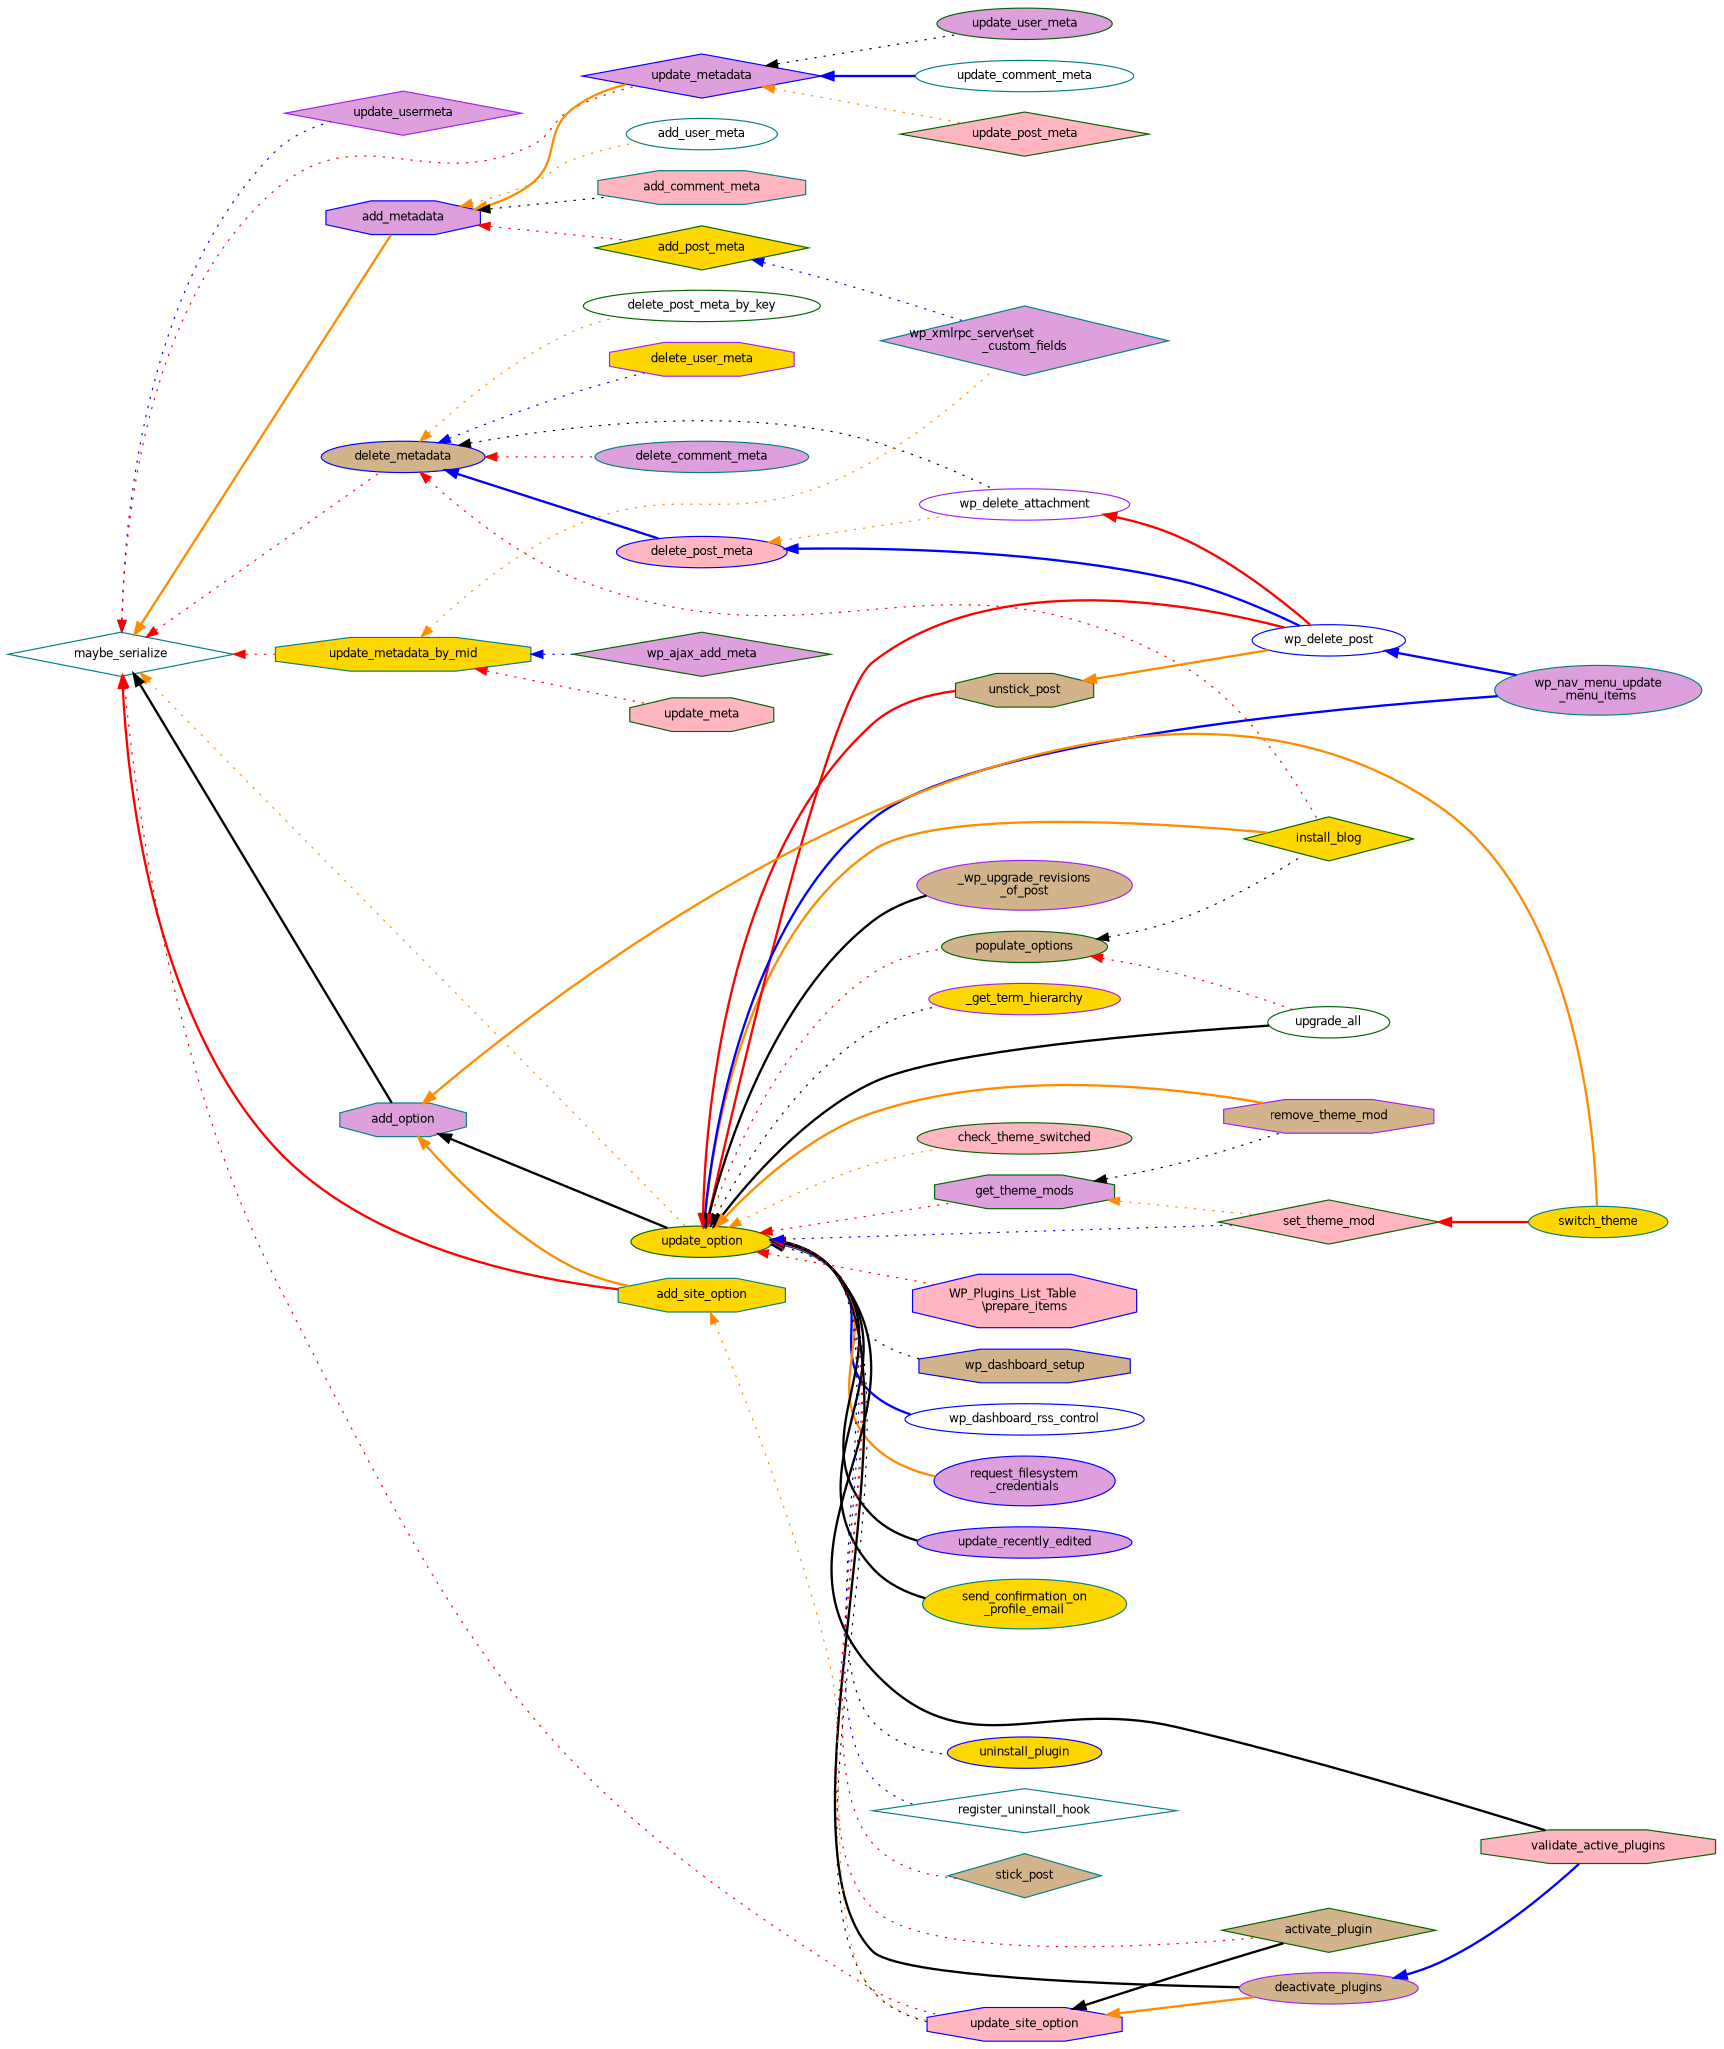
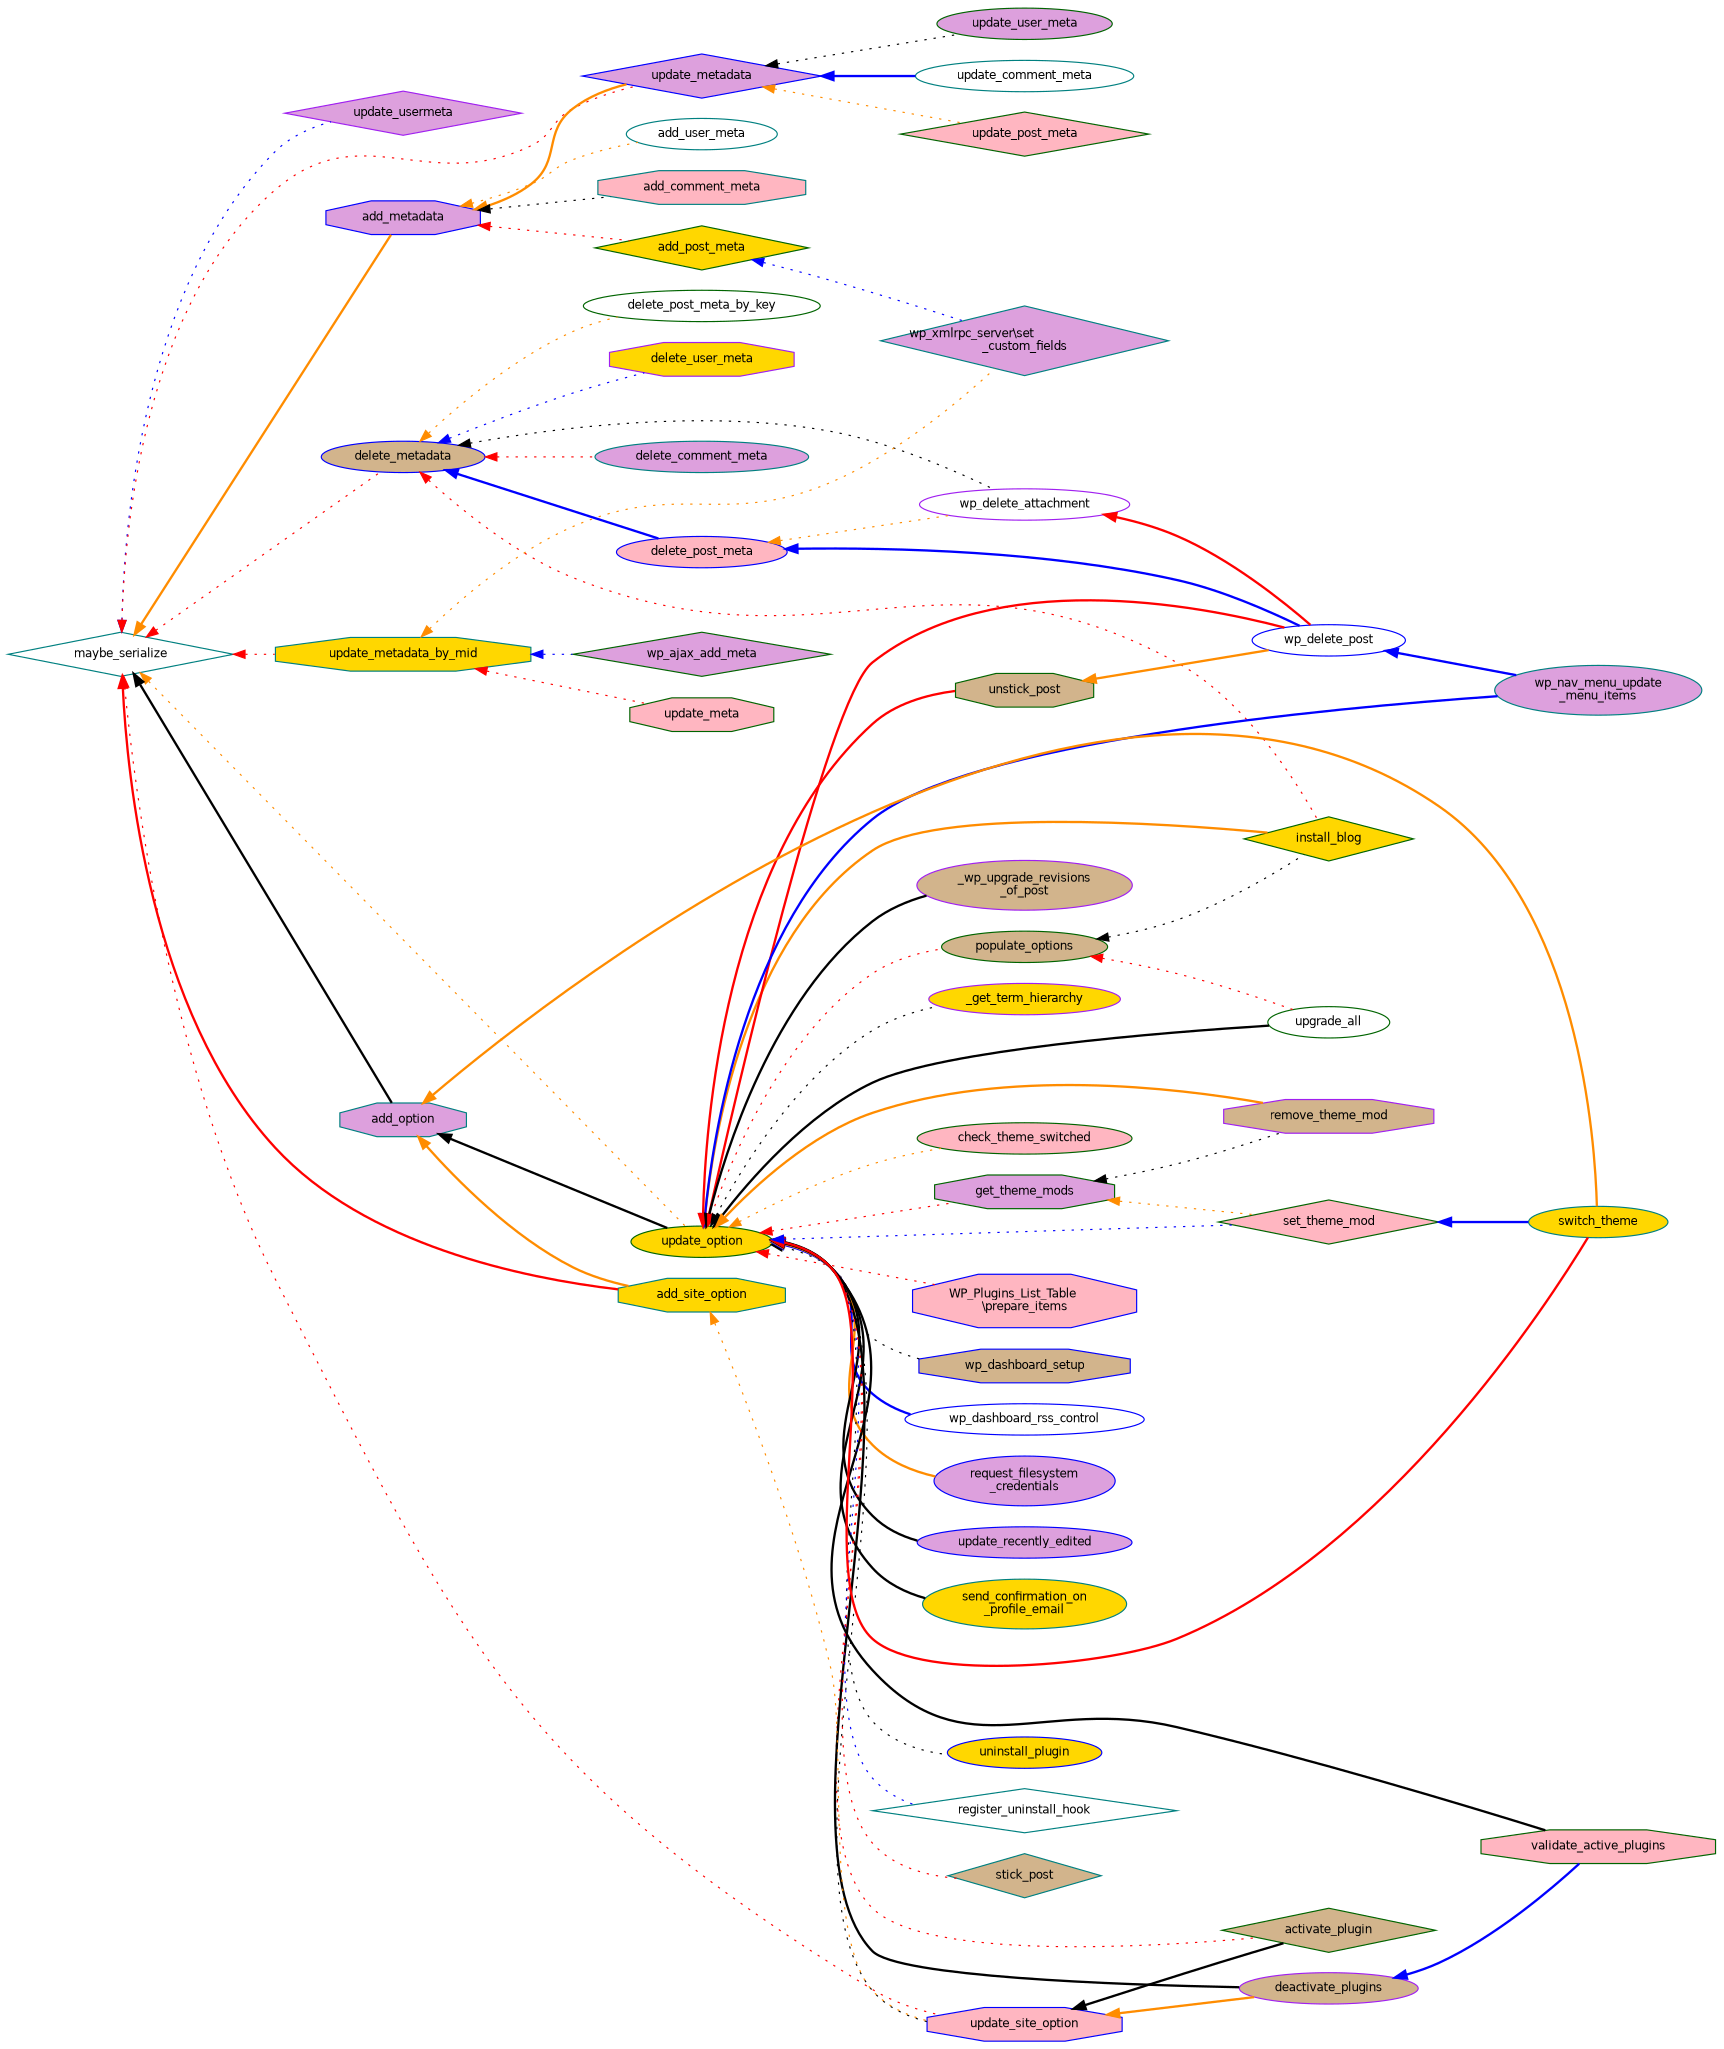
(1490, 1222) -> (1490, 1222)
none -> (1097, 1658)
